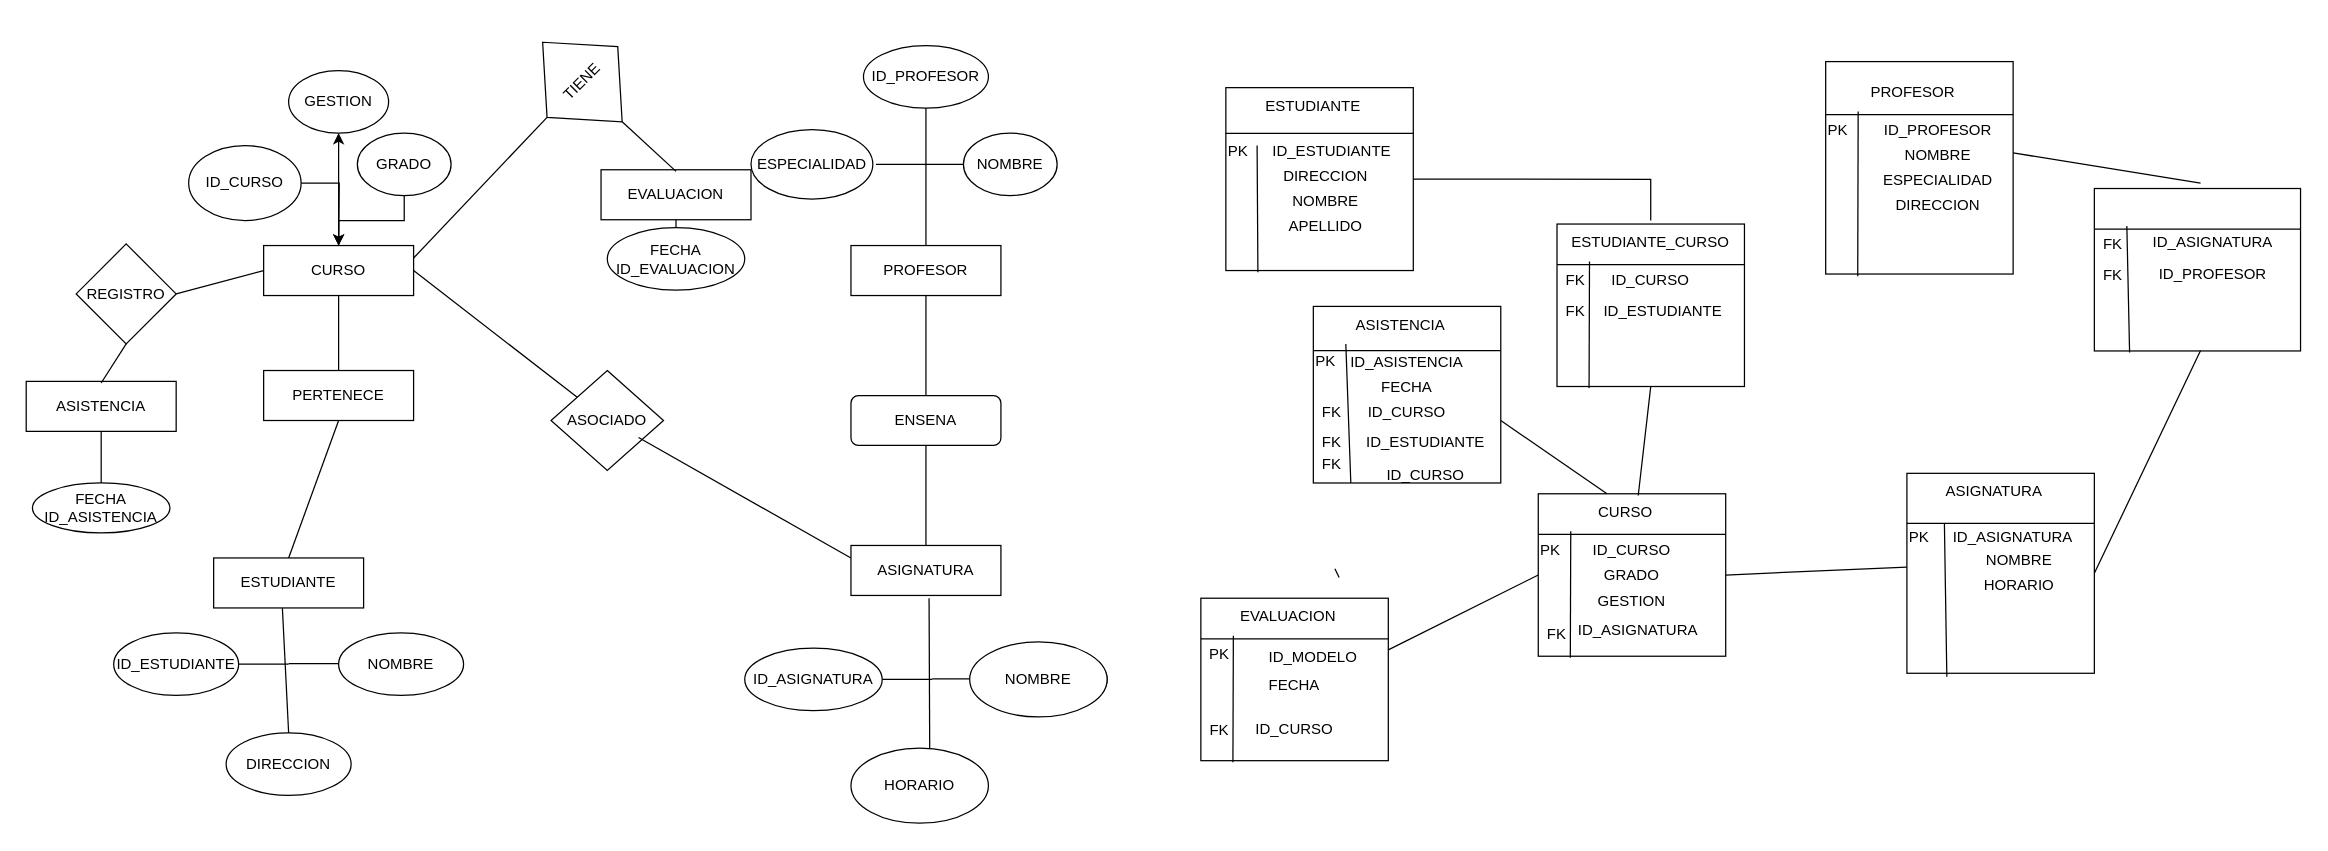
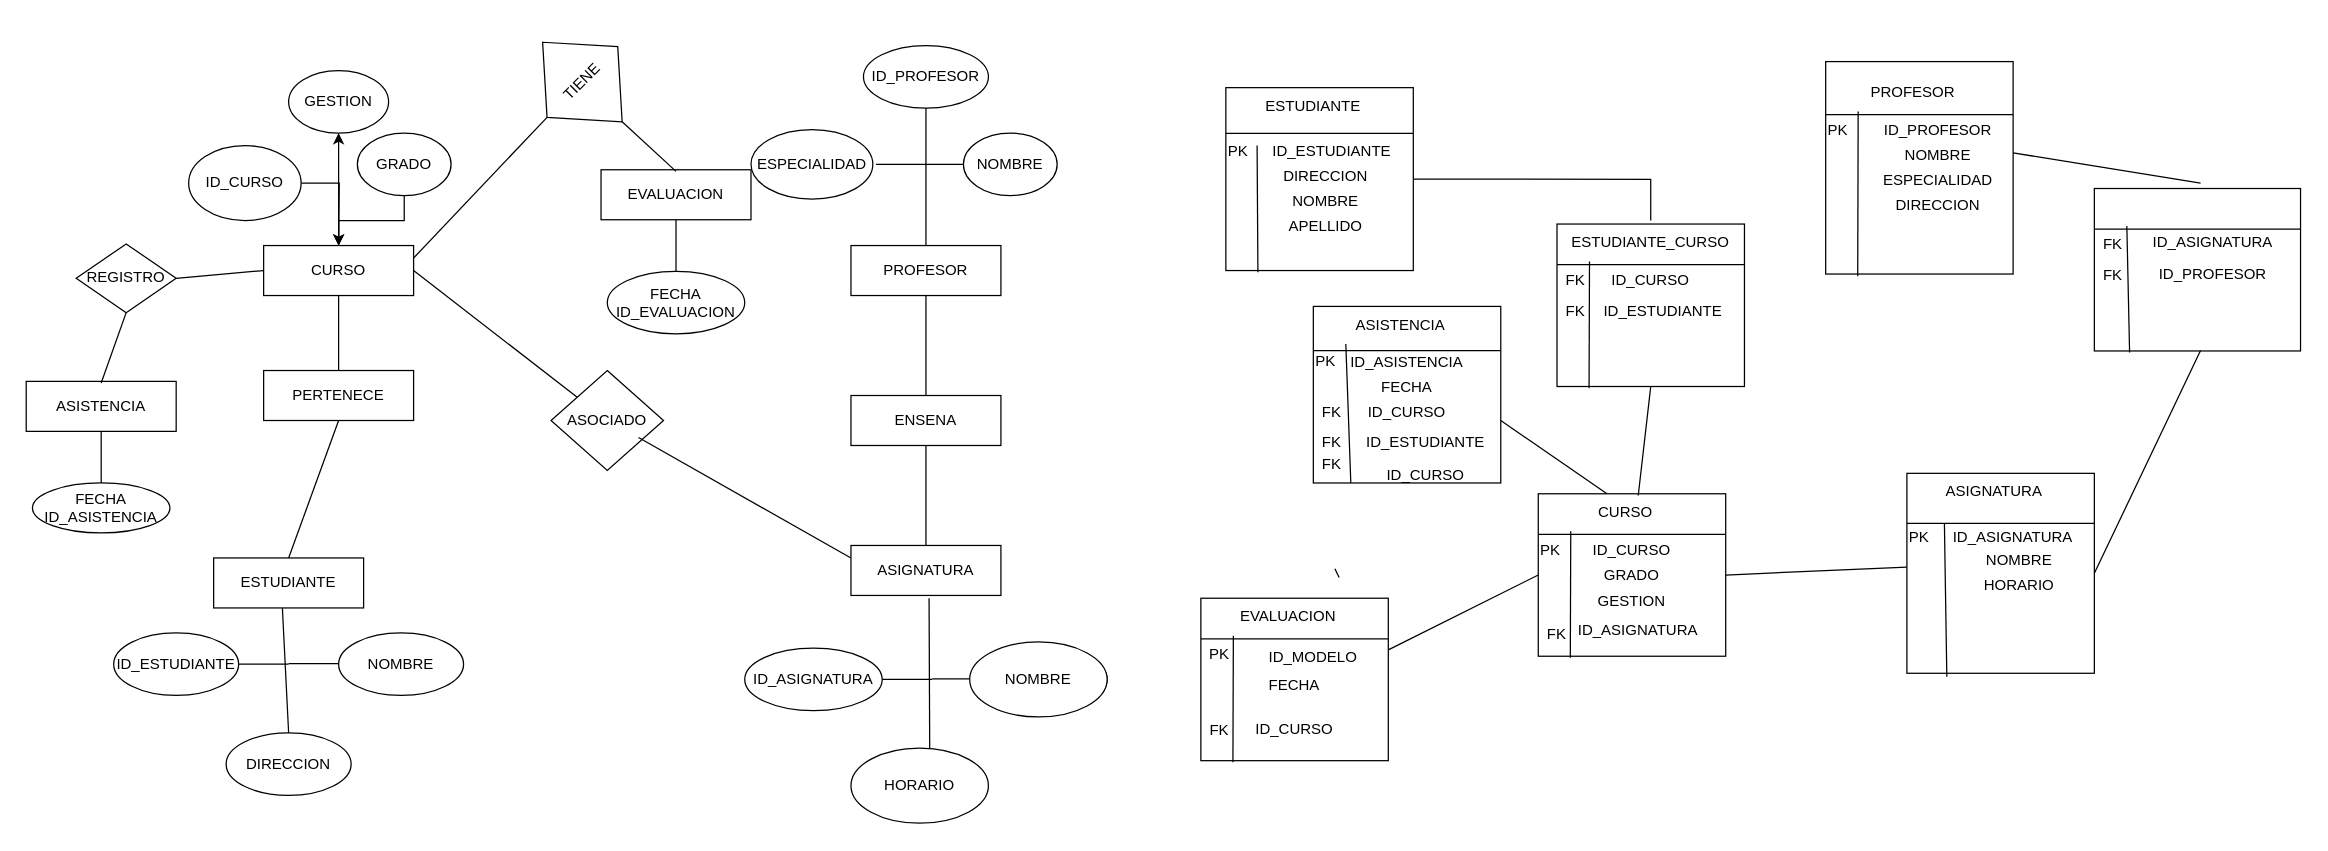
(676, 259) -> (676, 303)
(126, 294) -> (126, 278)
(926, 421) -> (926, 421)
